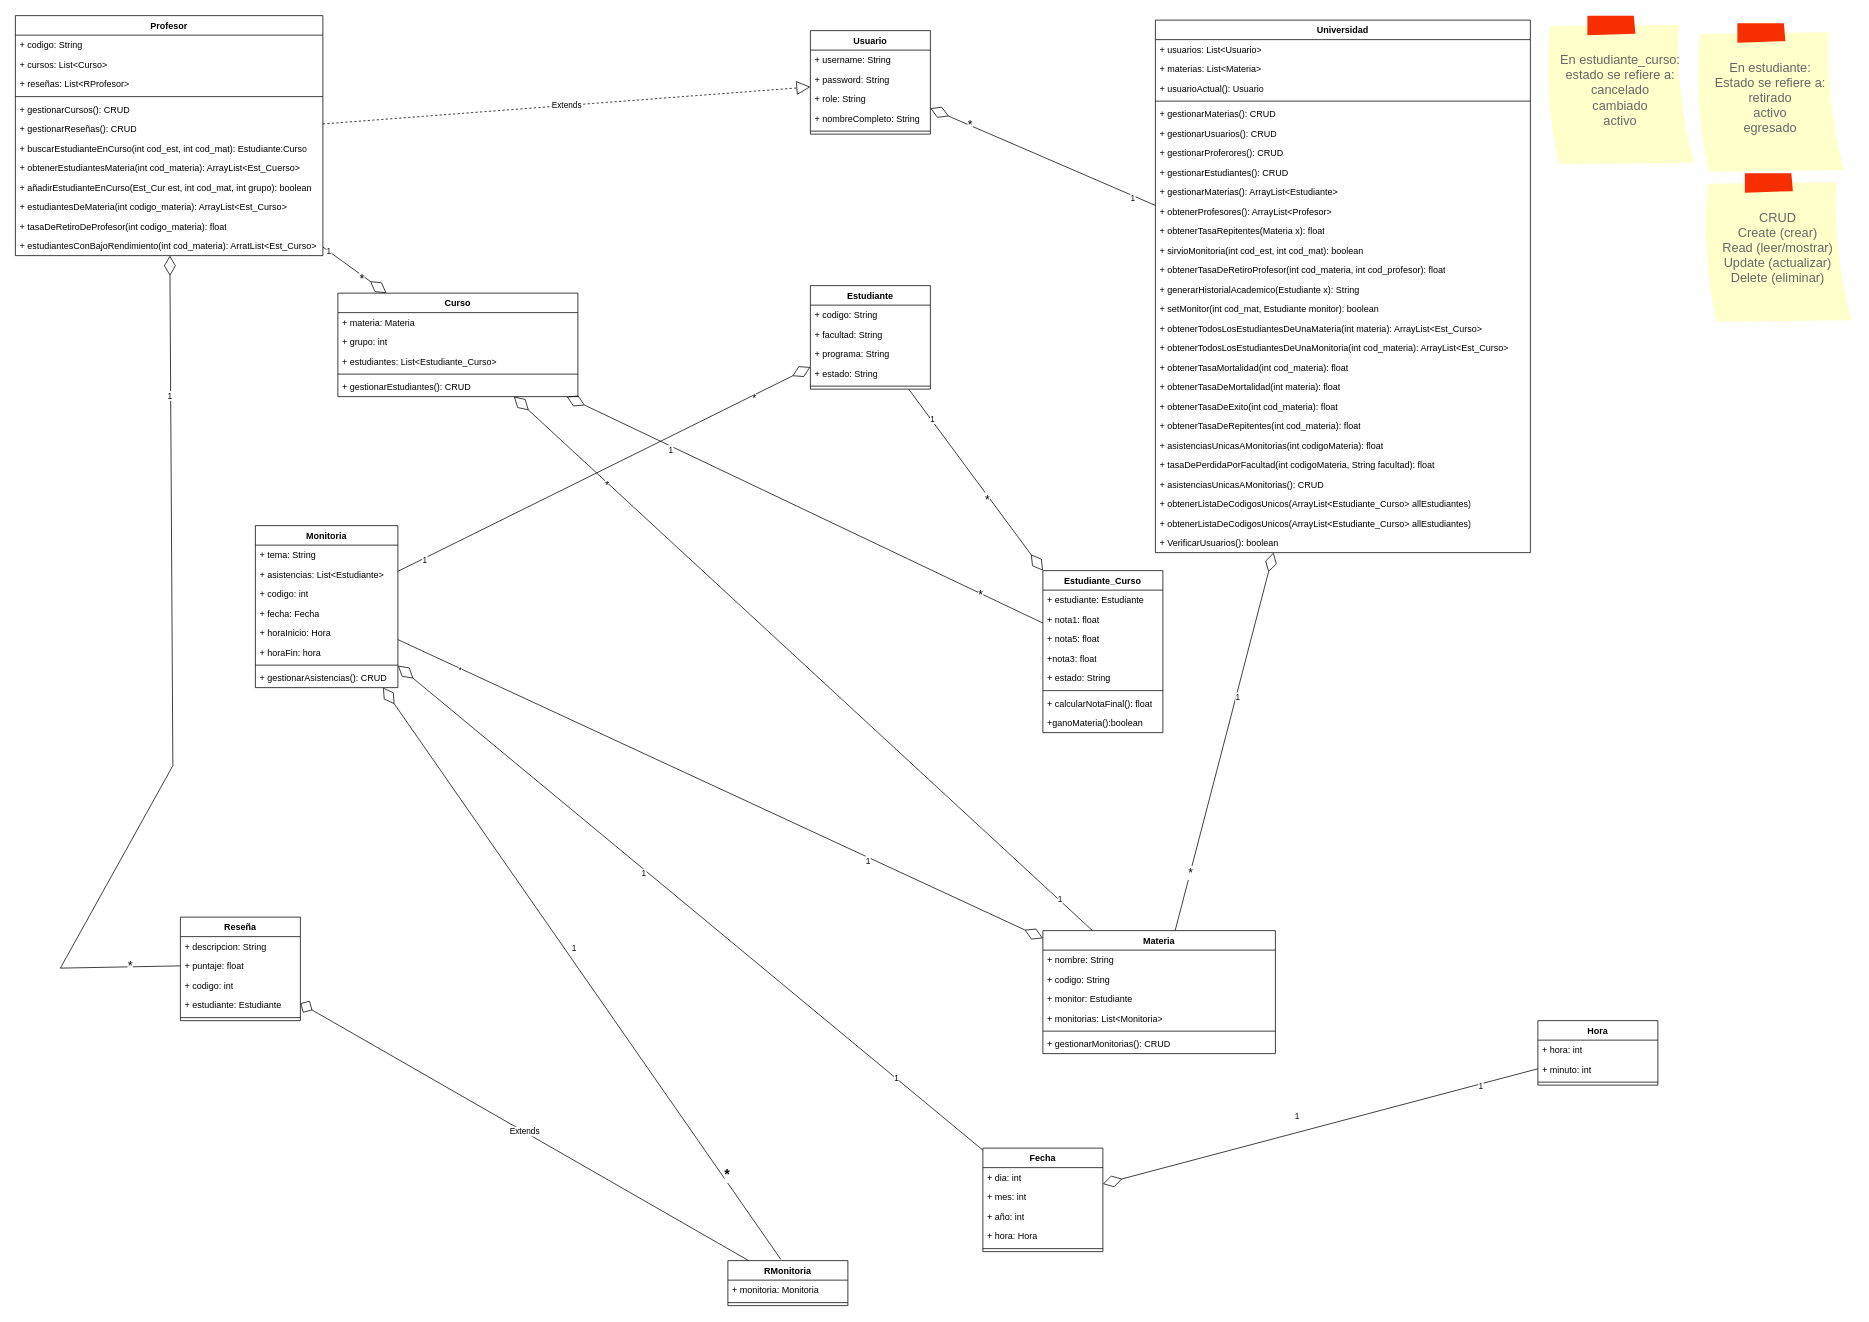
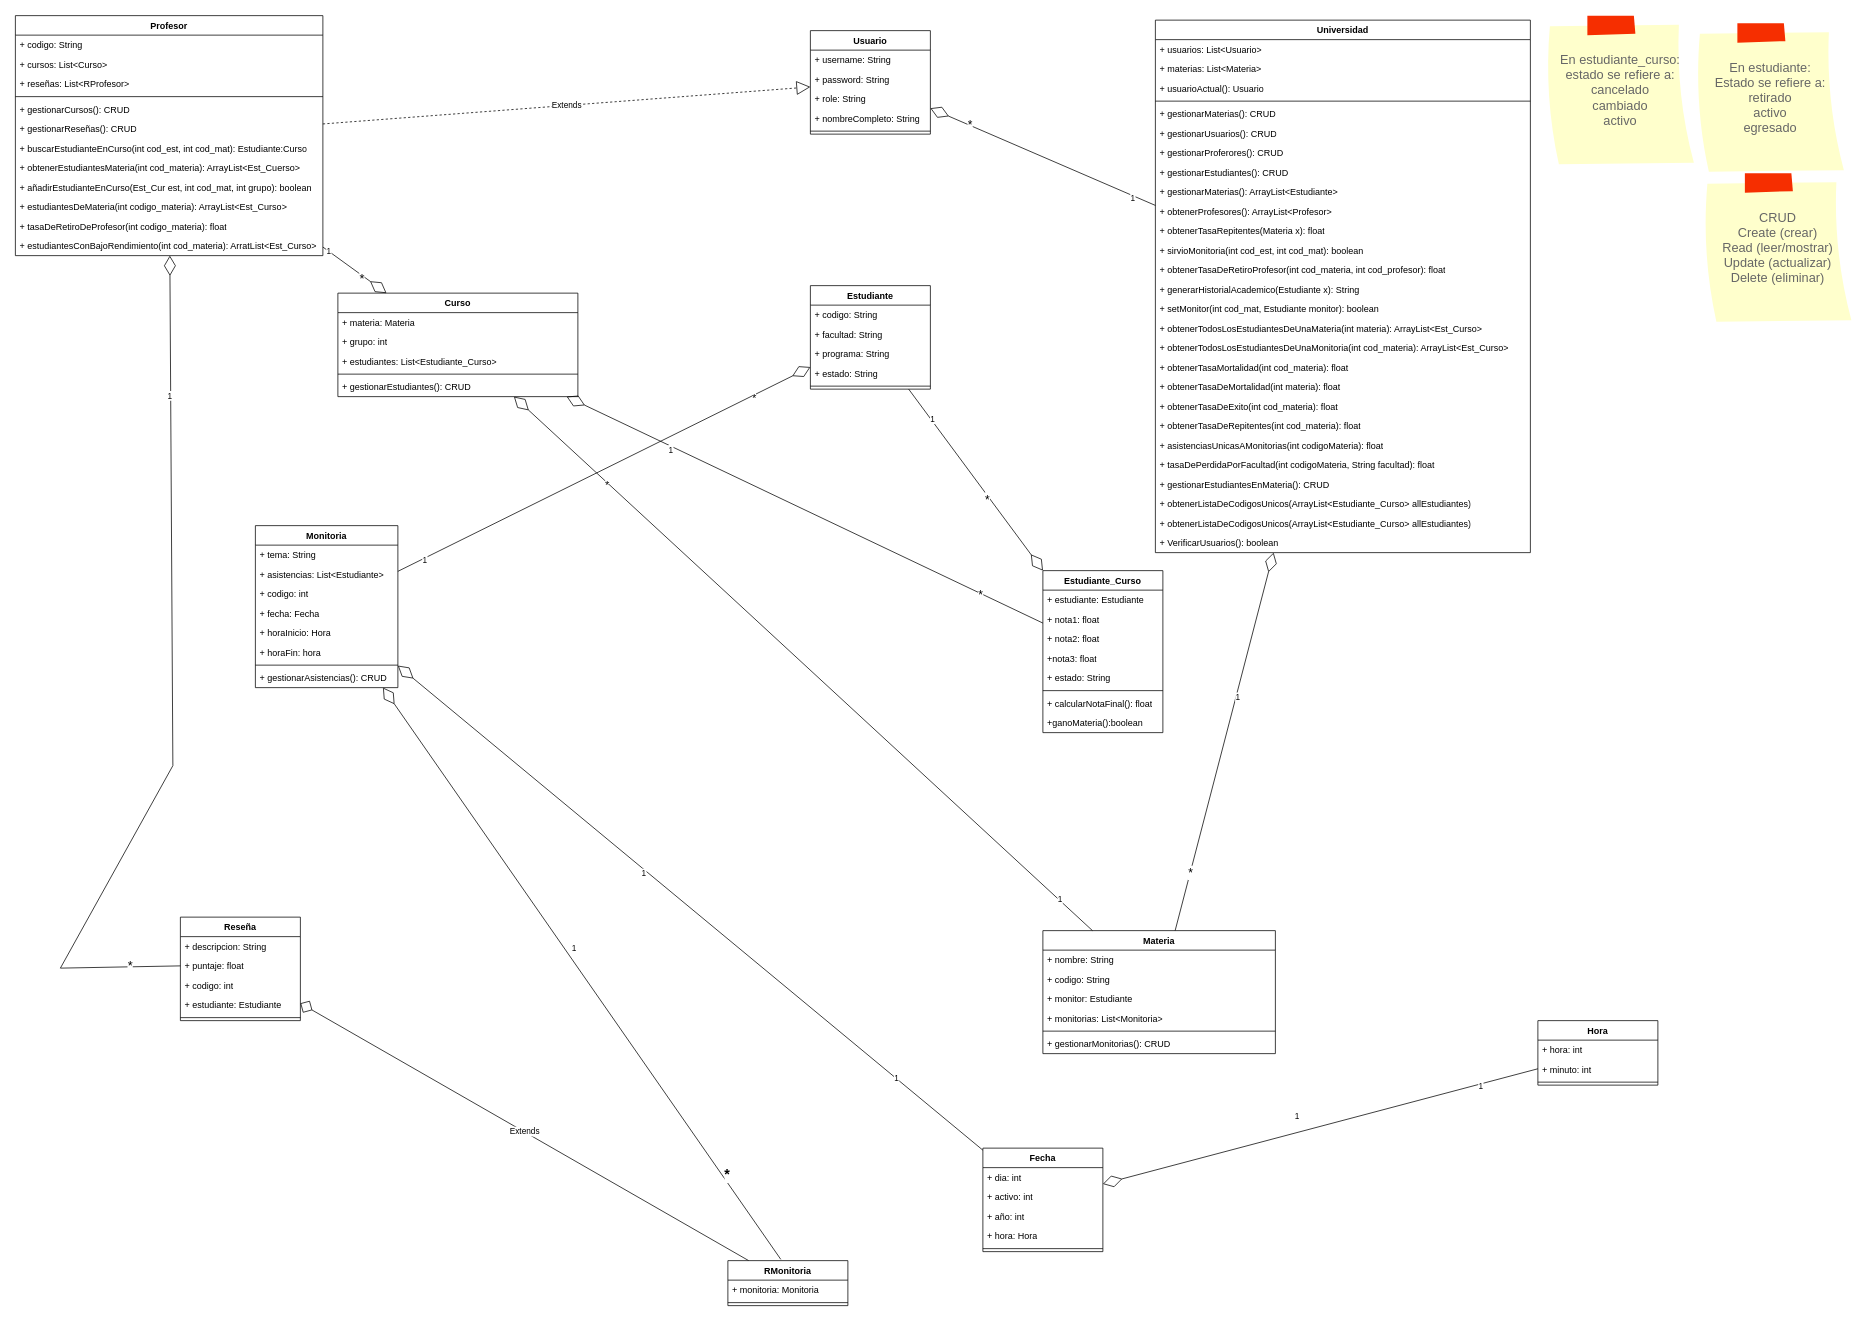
(1246, 485) -> (1251, 485)
(1078, 640) -> (1078, 640)
(712, 785) -> none
(1008, 1198) -> (1014, 1198)
